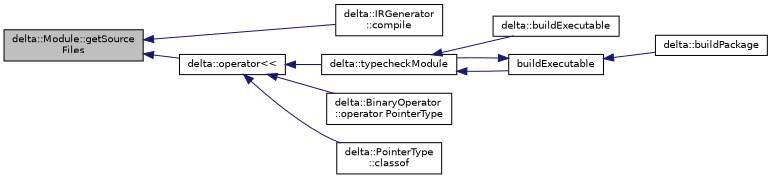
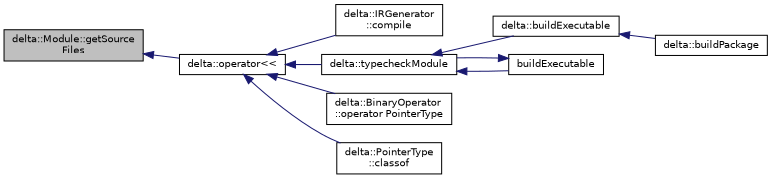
(245, 32) -> (306, 44)
(634, 55) -> (642, 37)
